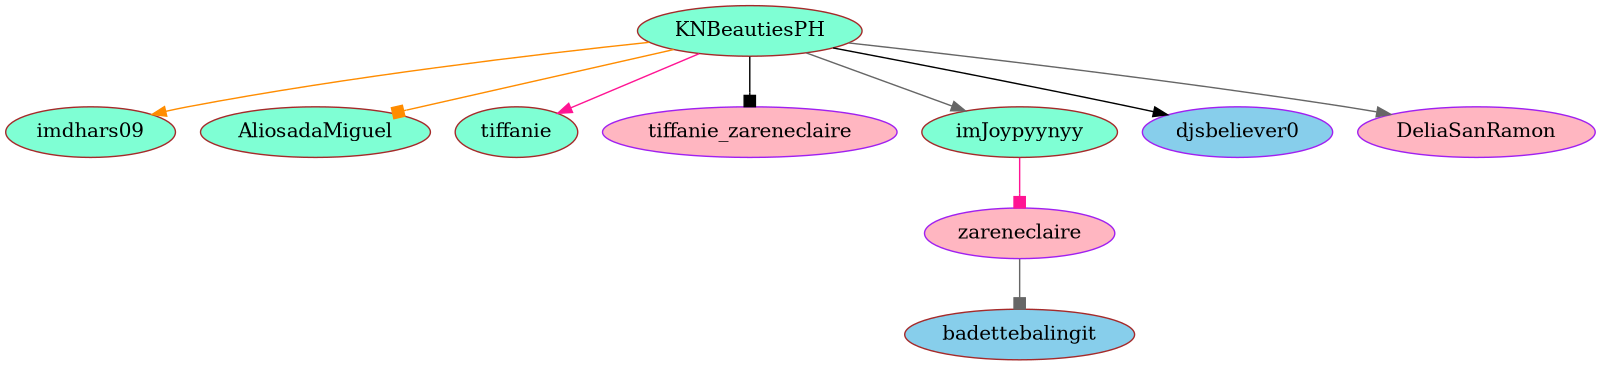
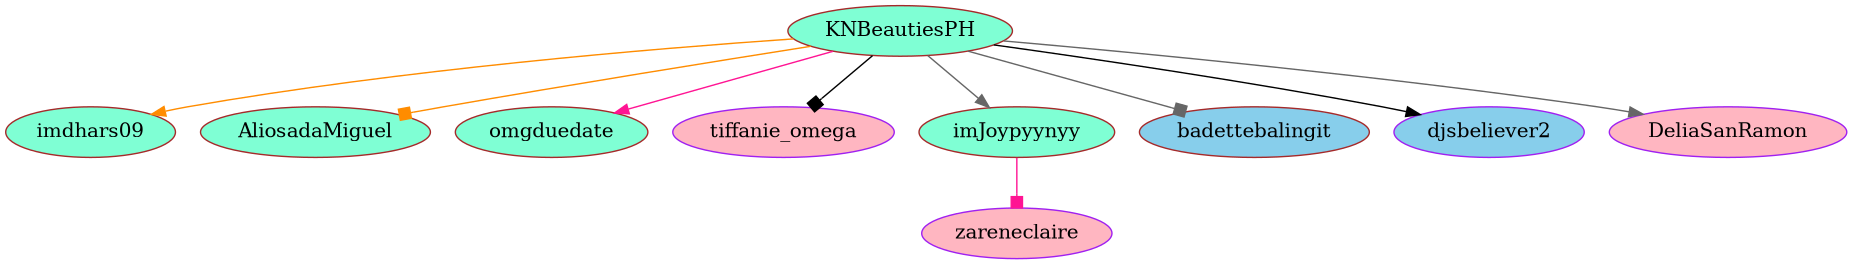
(516, 132) -> (552, 132)
(750, 132) -> (784, 132)
(1238, 132) -> (1489, 132)
(1020, 277) -> (1070, 79)
